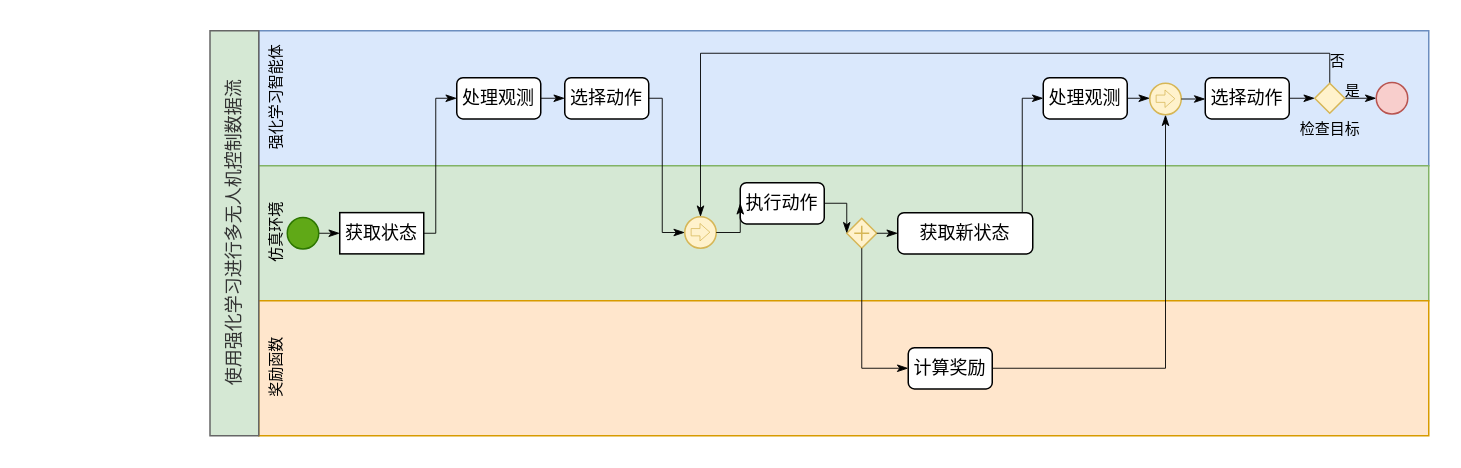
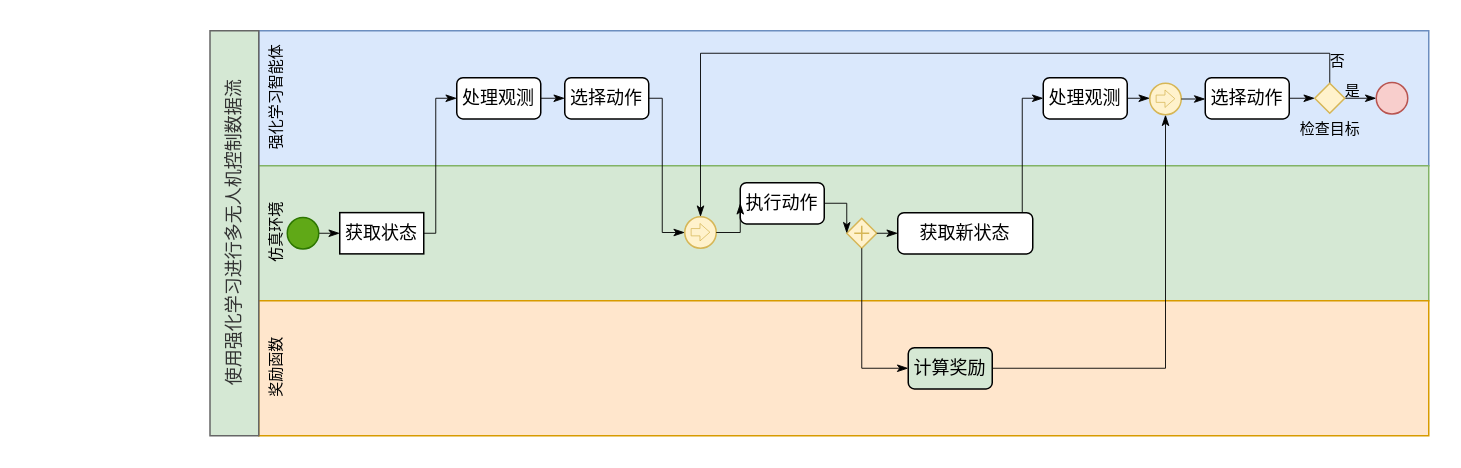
(950, 368) -> (950, 368)
